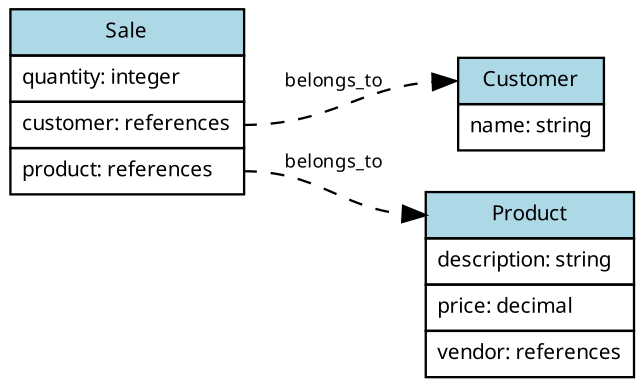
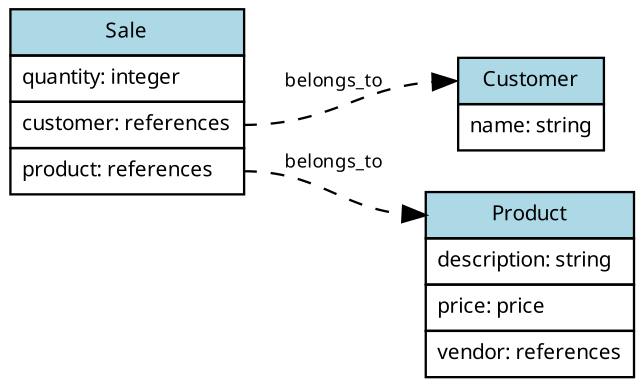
(506, 307) -> (492, 307)
